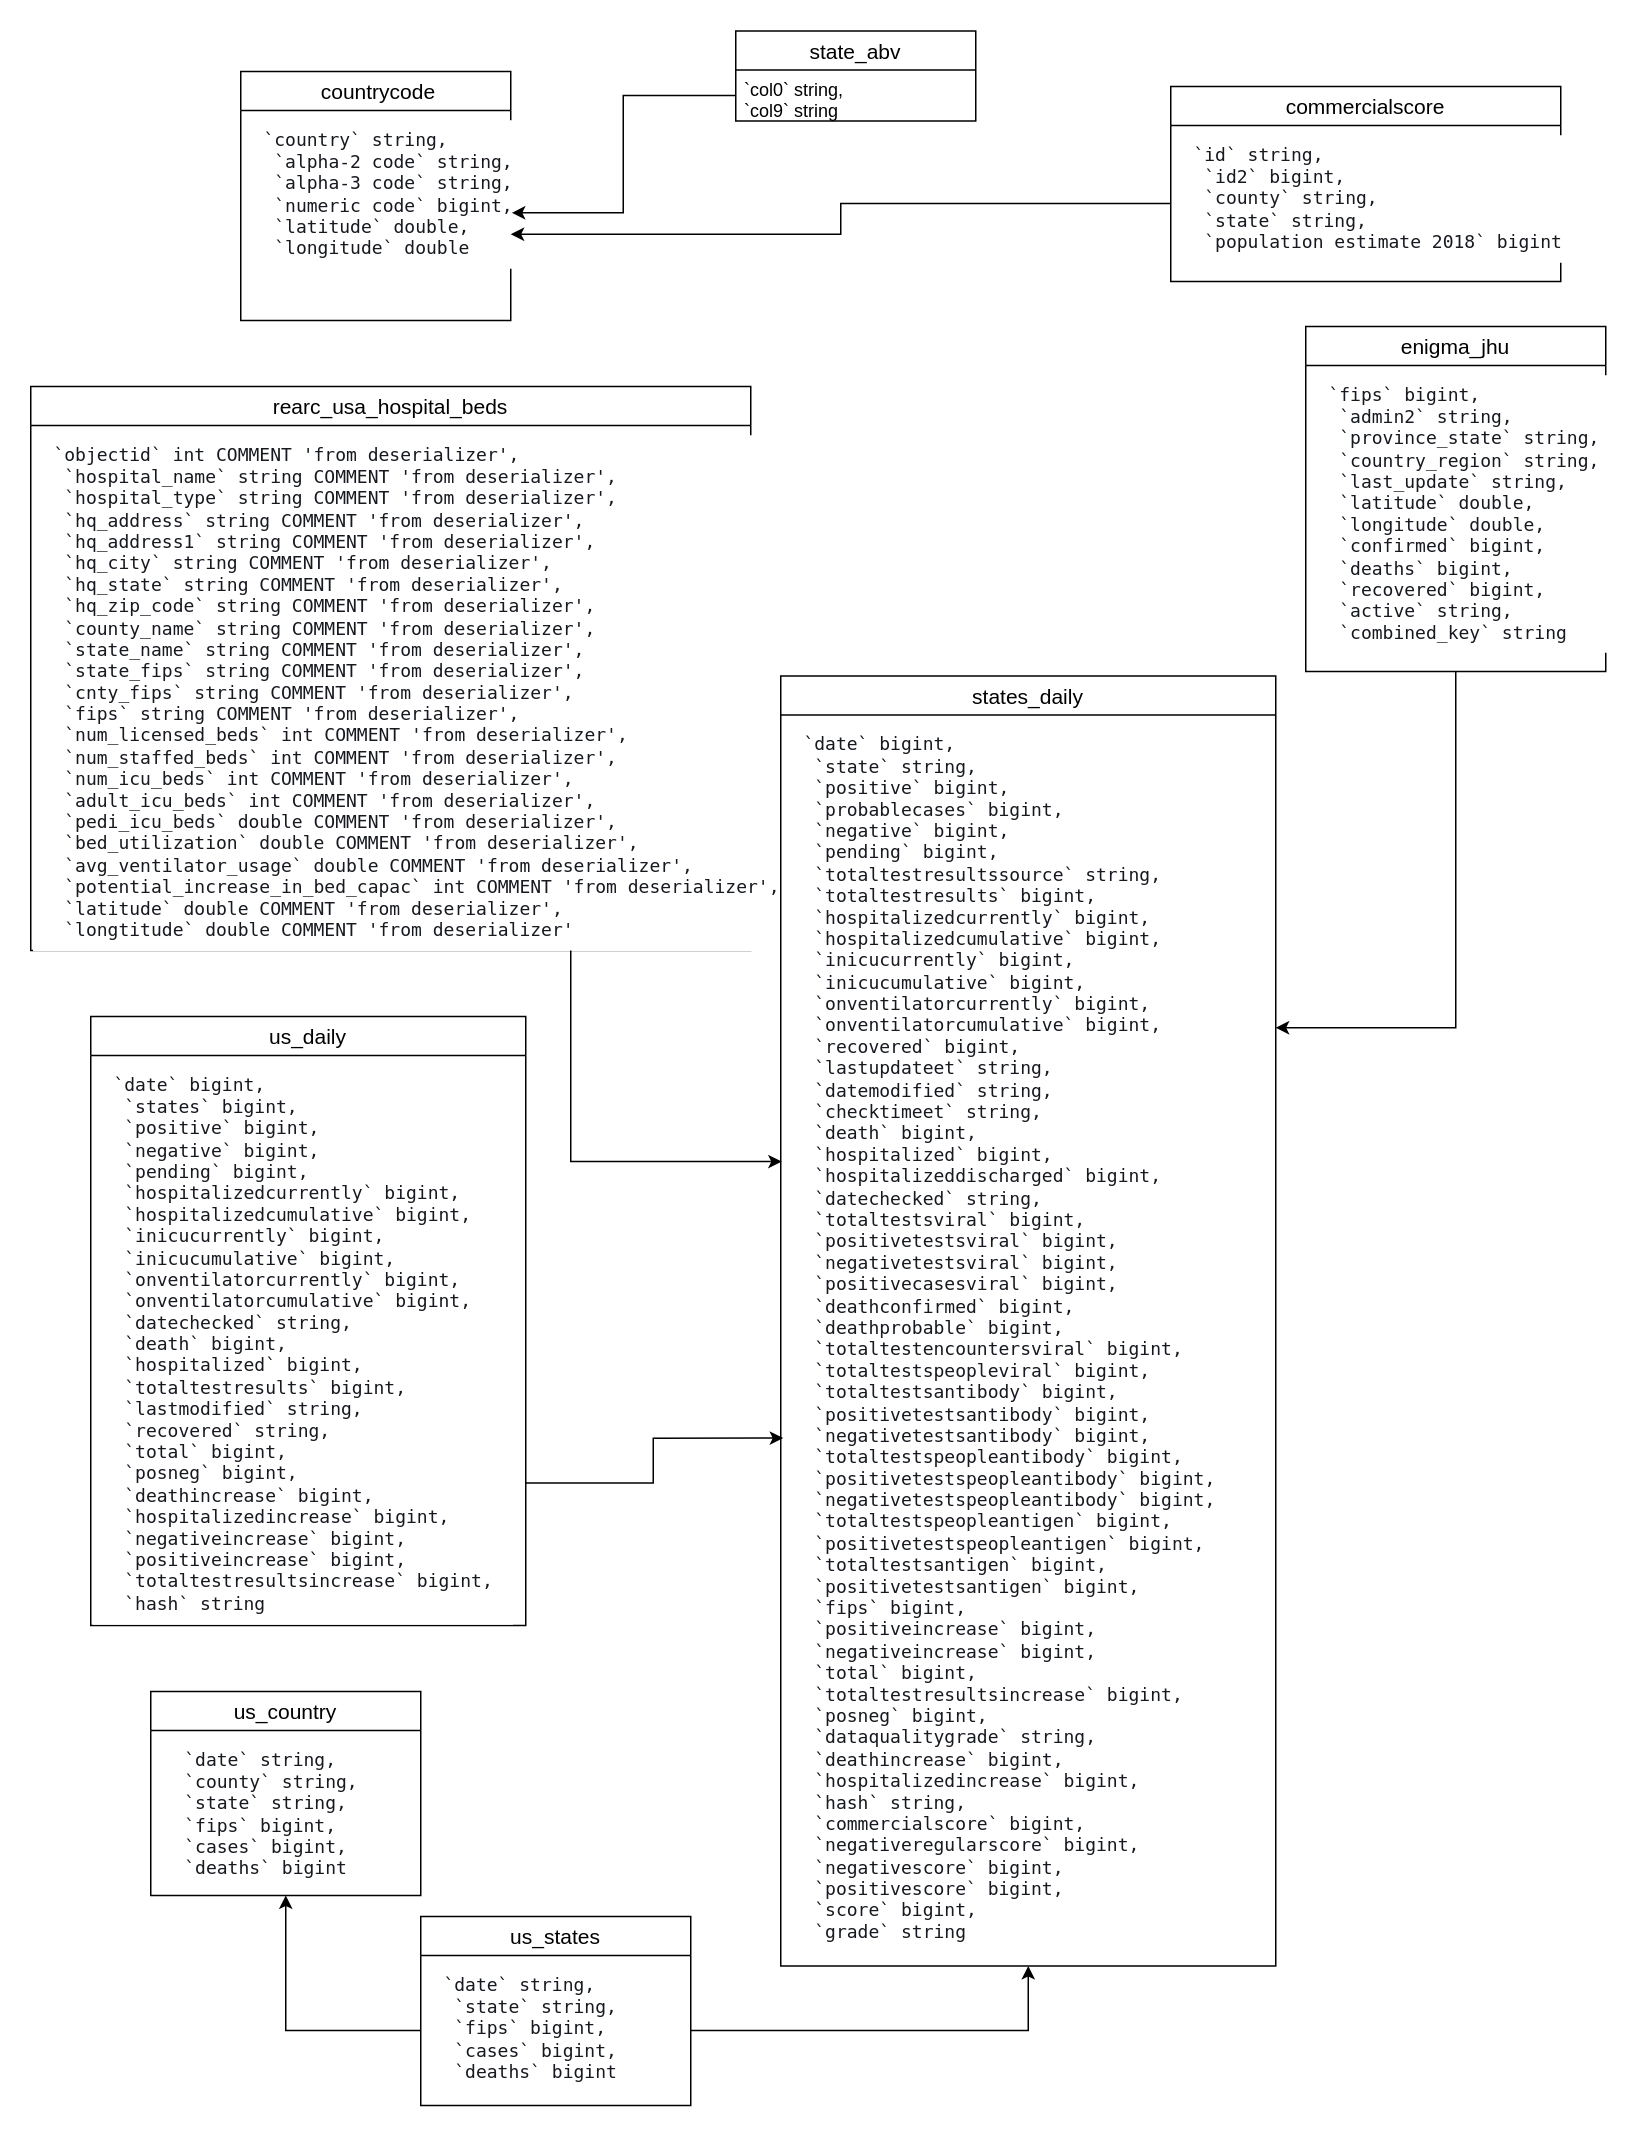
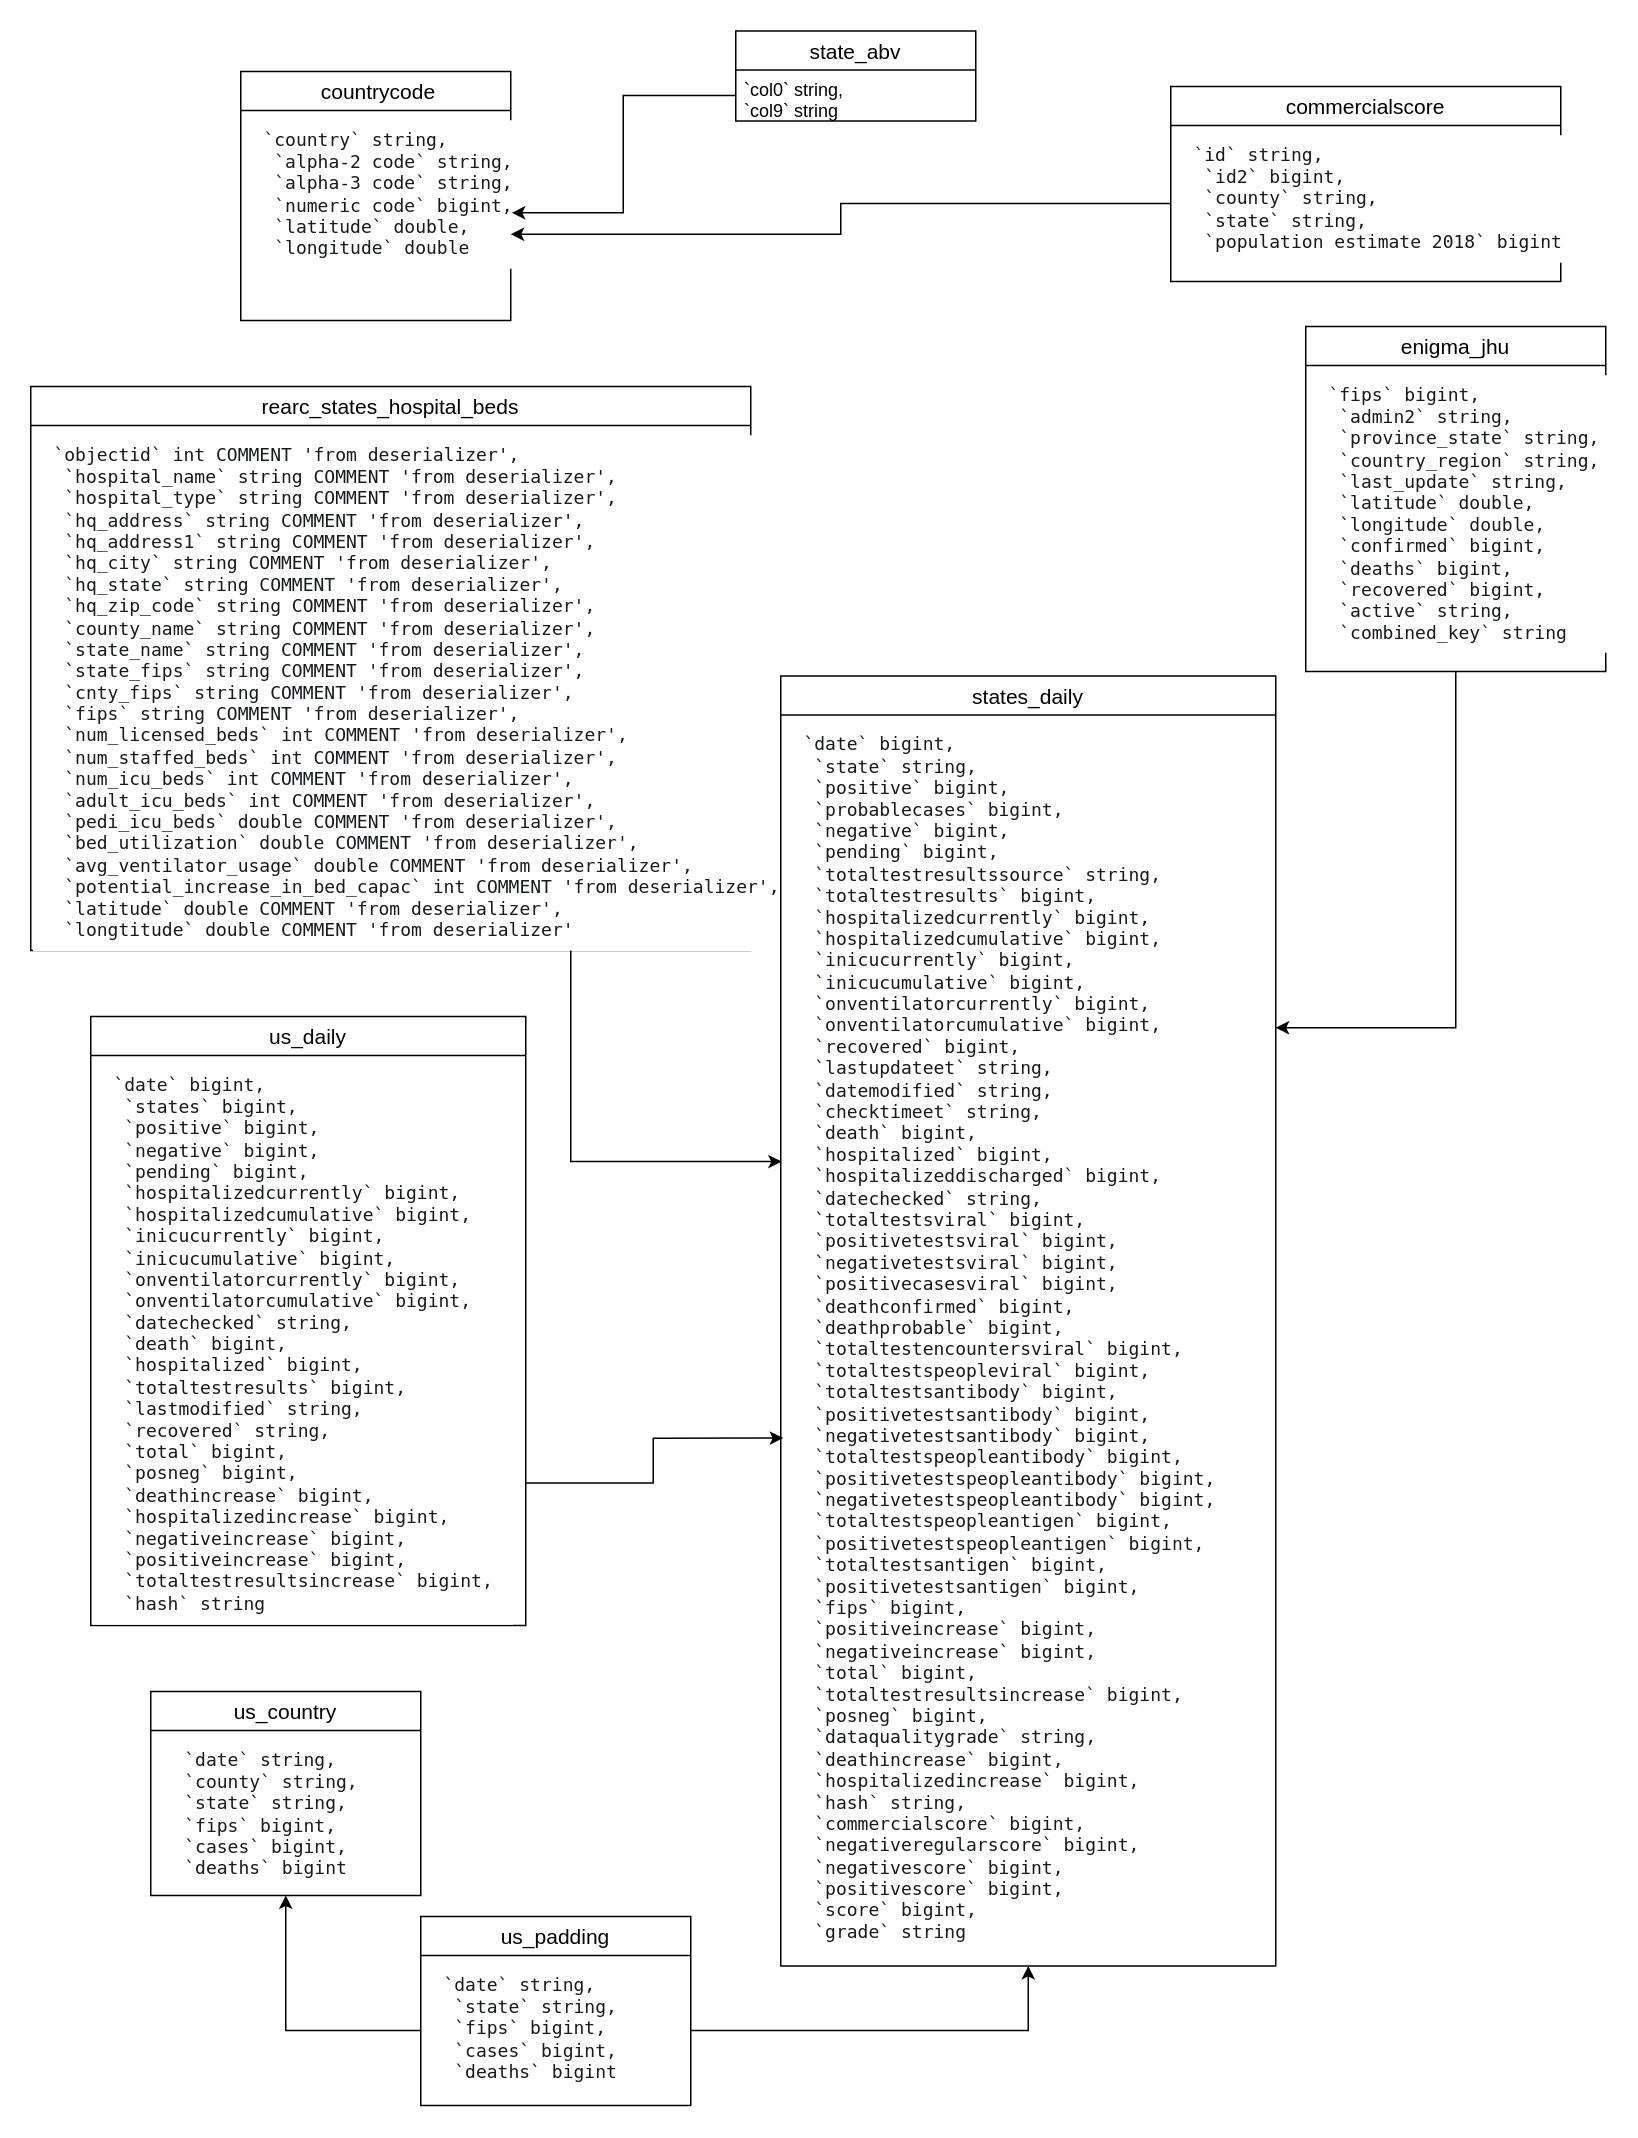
(390, 407) -> (390, 407)
(555, 1937) -> (555, 1937)
